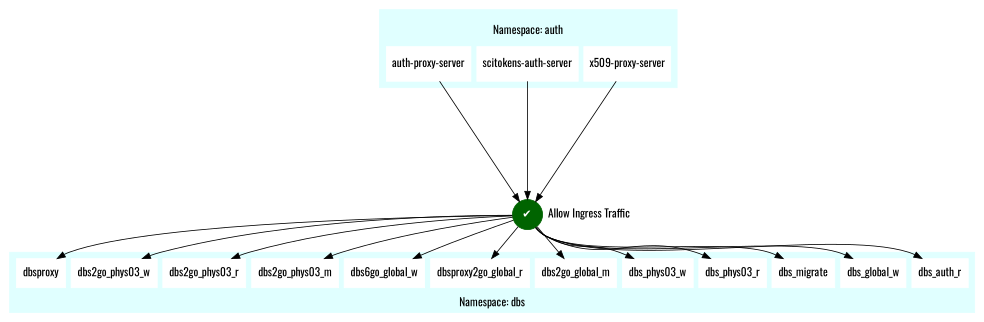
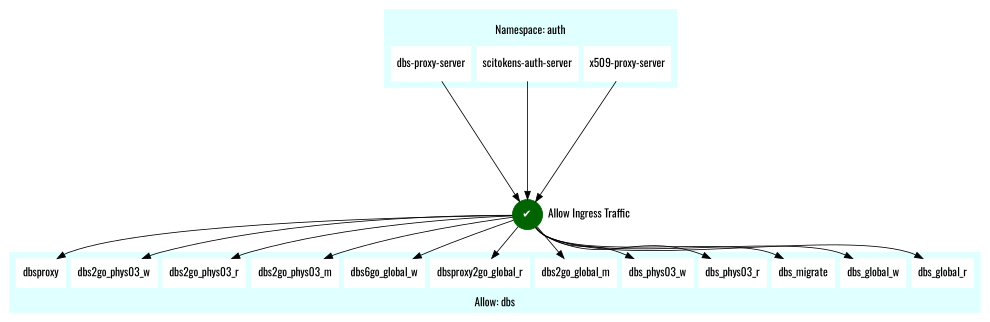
(429, 64) -> (431, 64)
(940, 273) -> (942, 273)
(492, 303) -> (495, 303)
